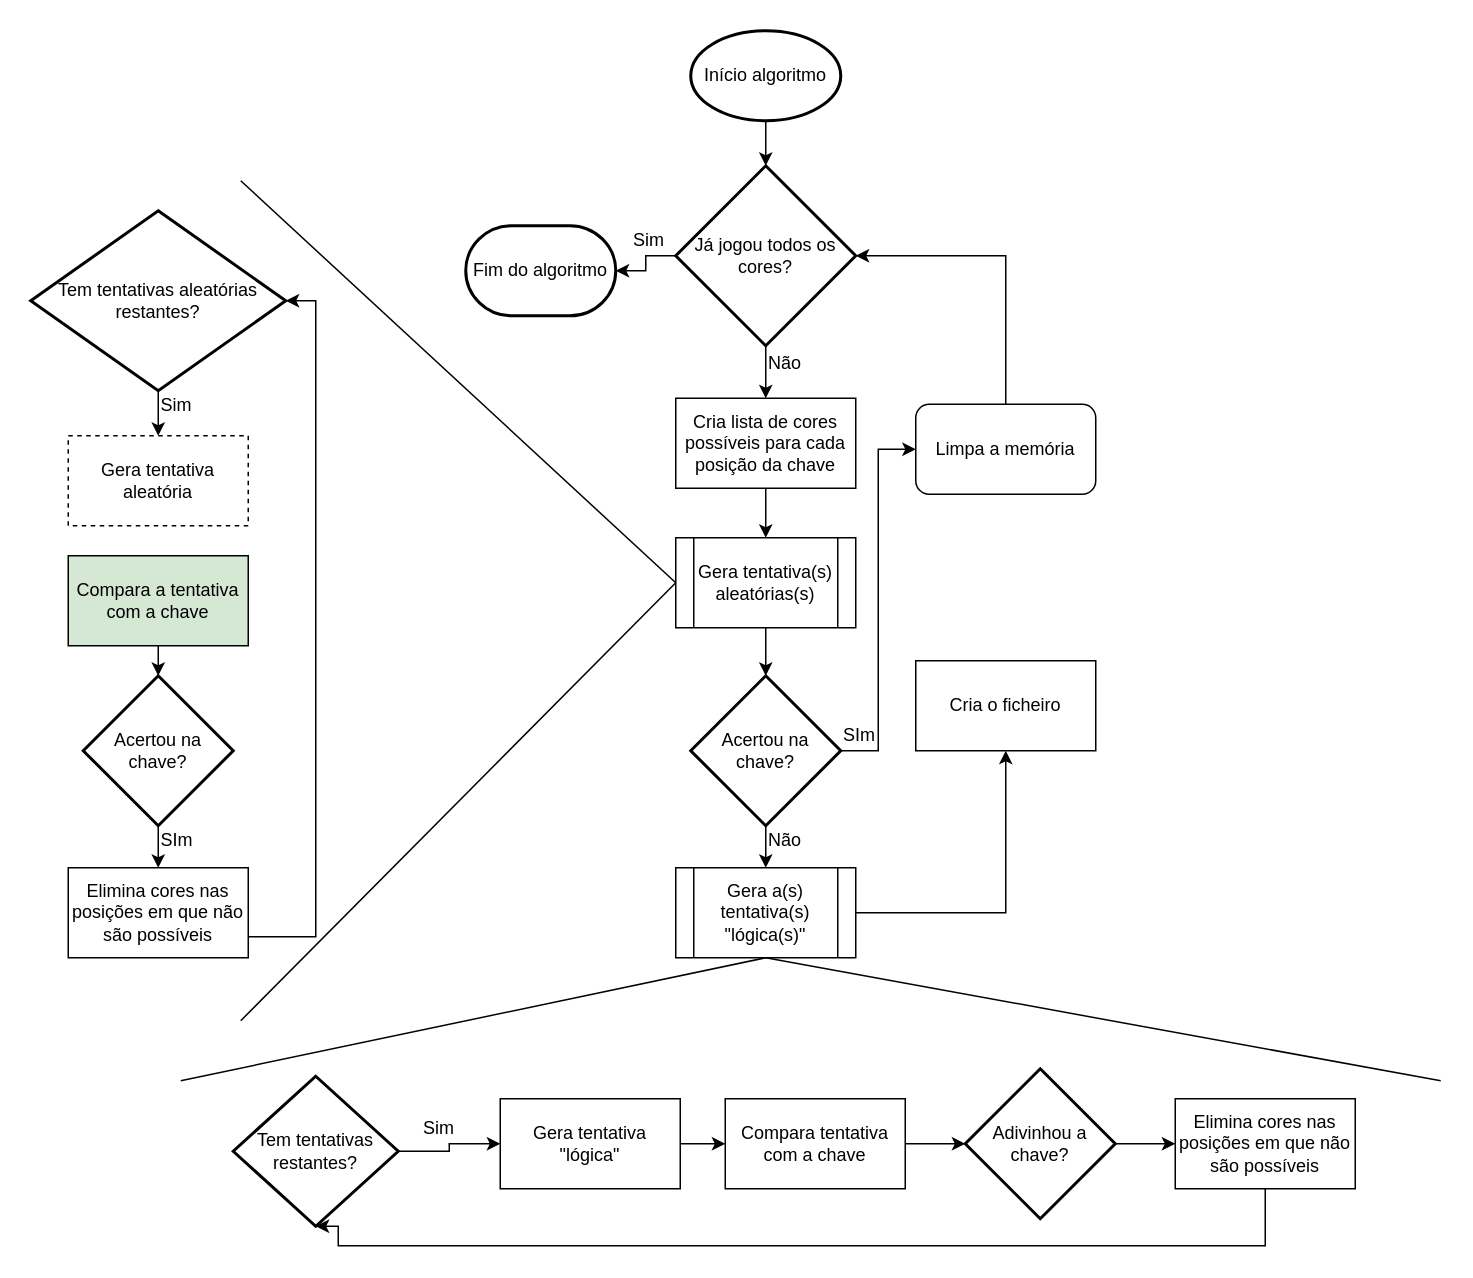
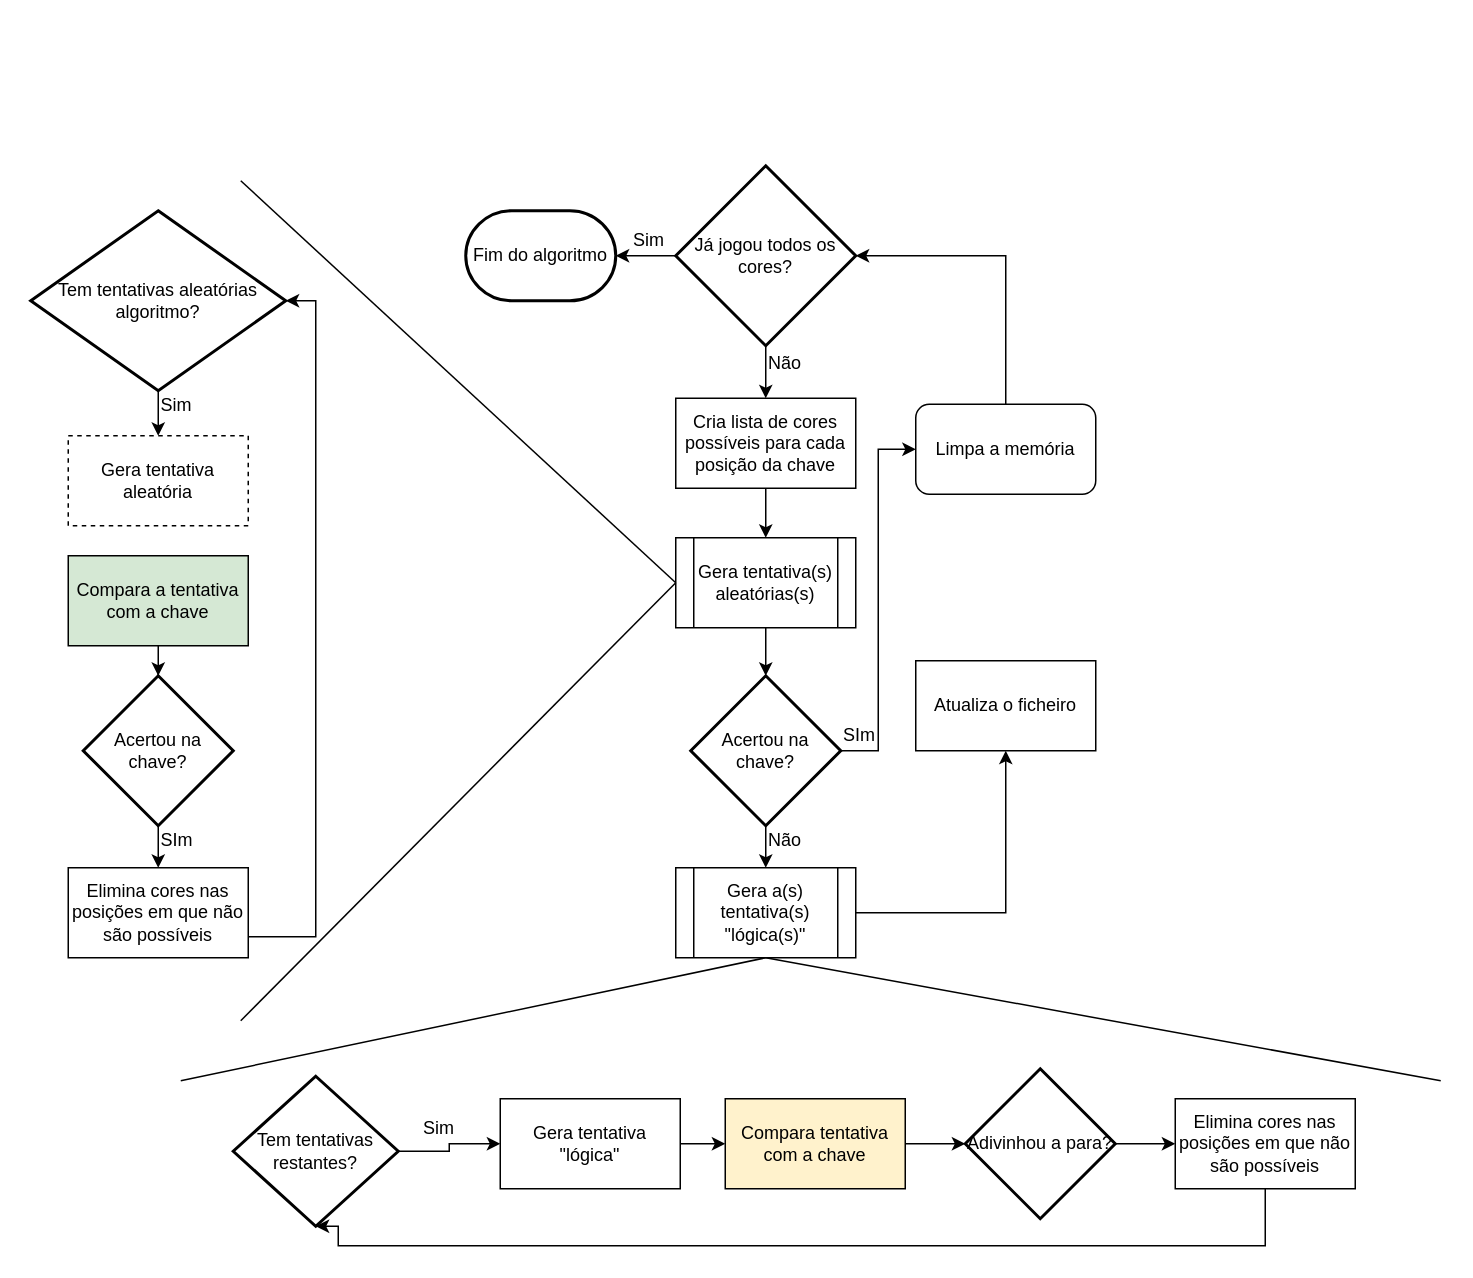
(766, 76) -> none
(766, 149) -> none
(541, 271) -> (541, 256)
(158, 301) -> (158, 301)
(1006, 706) -> (1006, 706)
(815, 1144) -> (815, 1144)
(1040, 1144) -> (1040, 1144)
